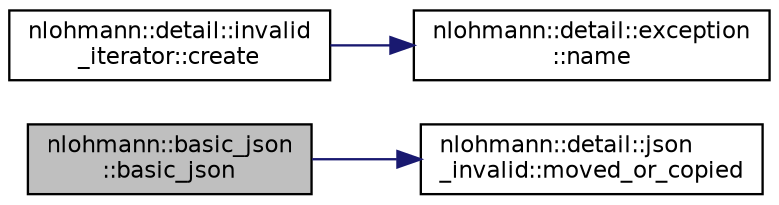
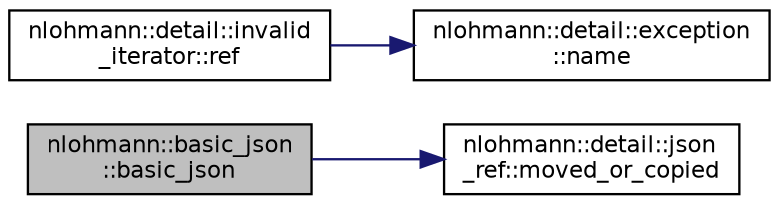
(170, 45) -> (170, 45)
(592, 159) -> (592, 159)
